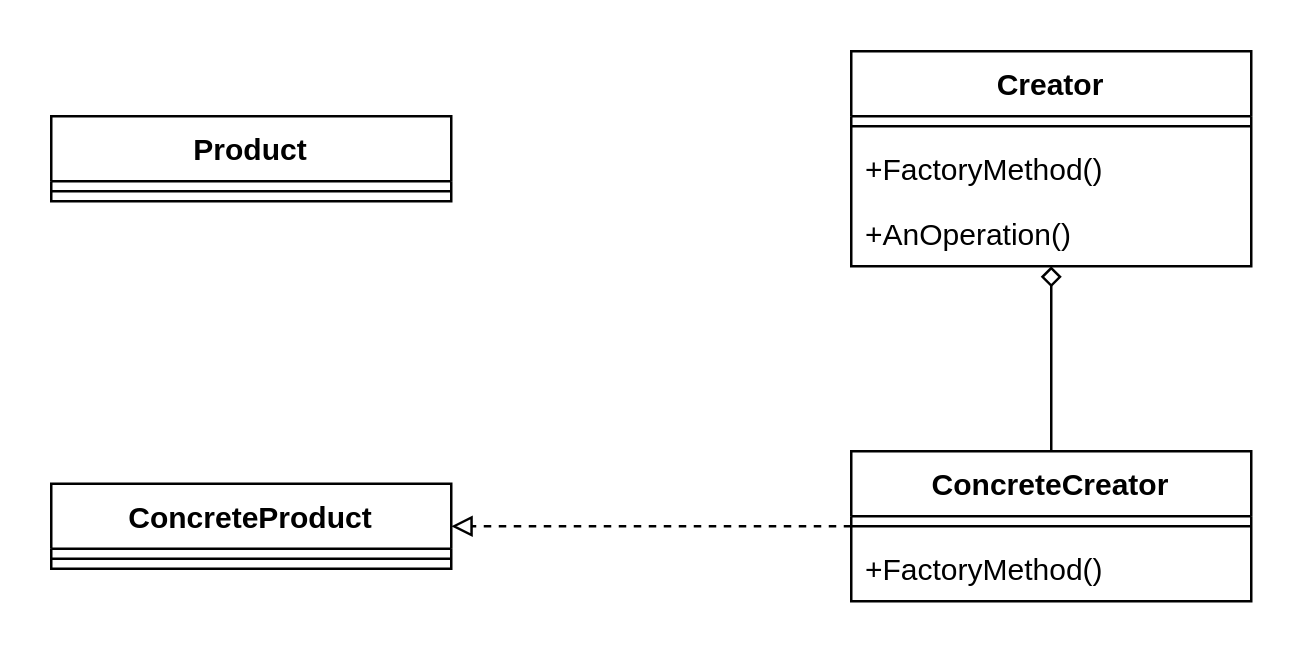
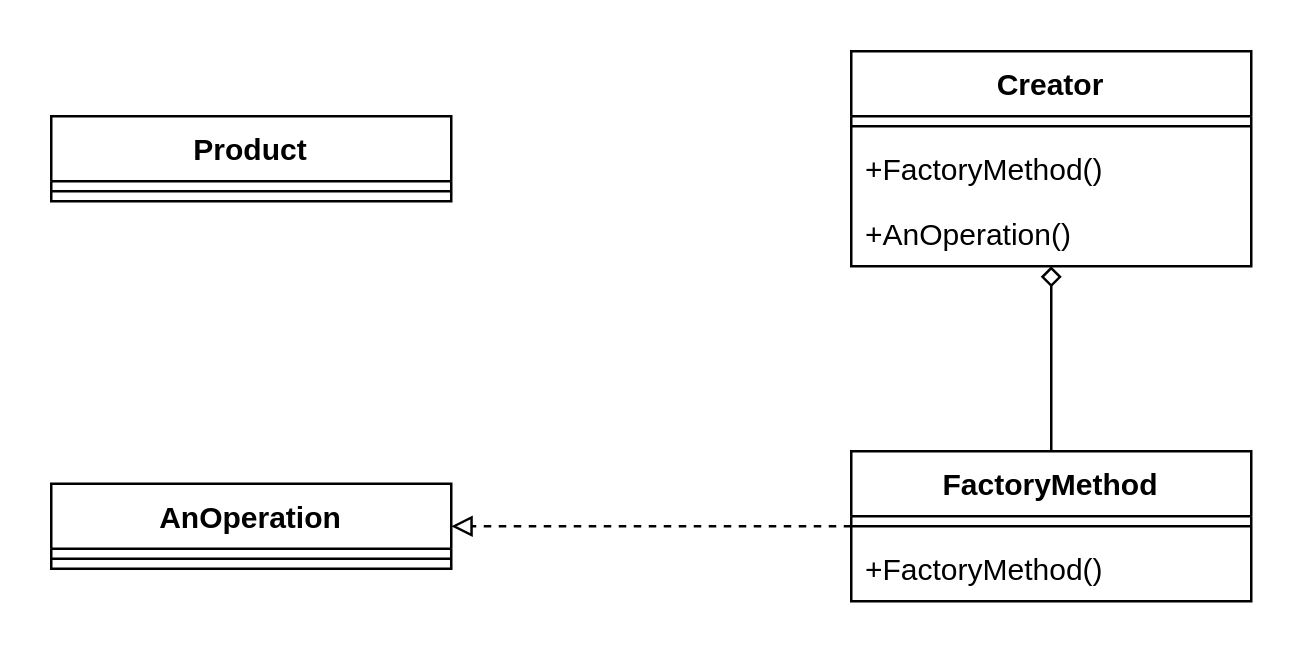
(1051, 487) -> (1051, 487)
(251, 519) -> (251, 519)
